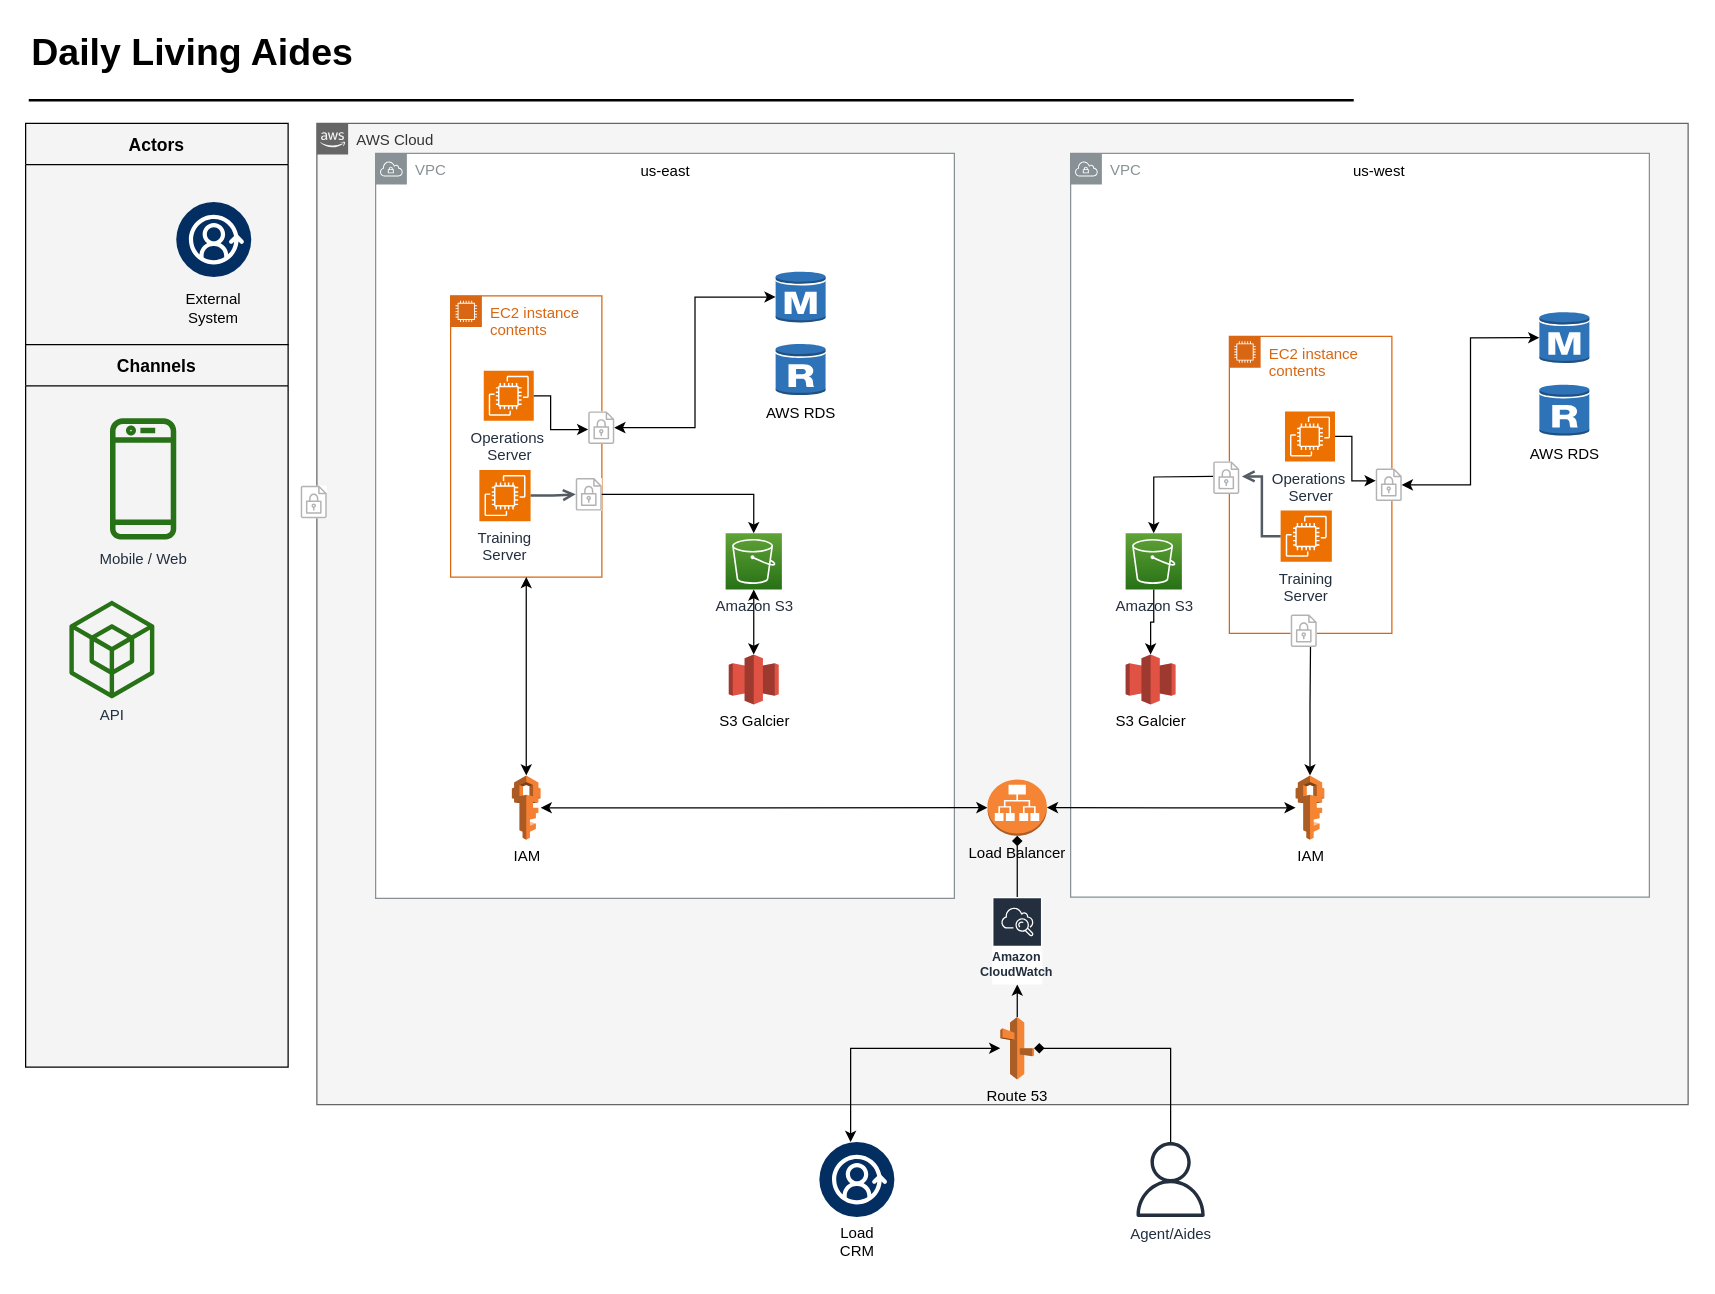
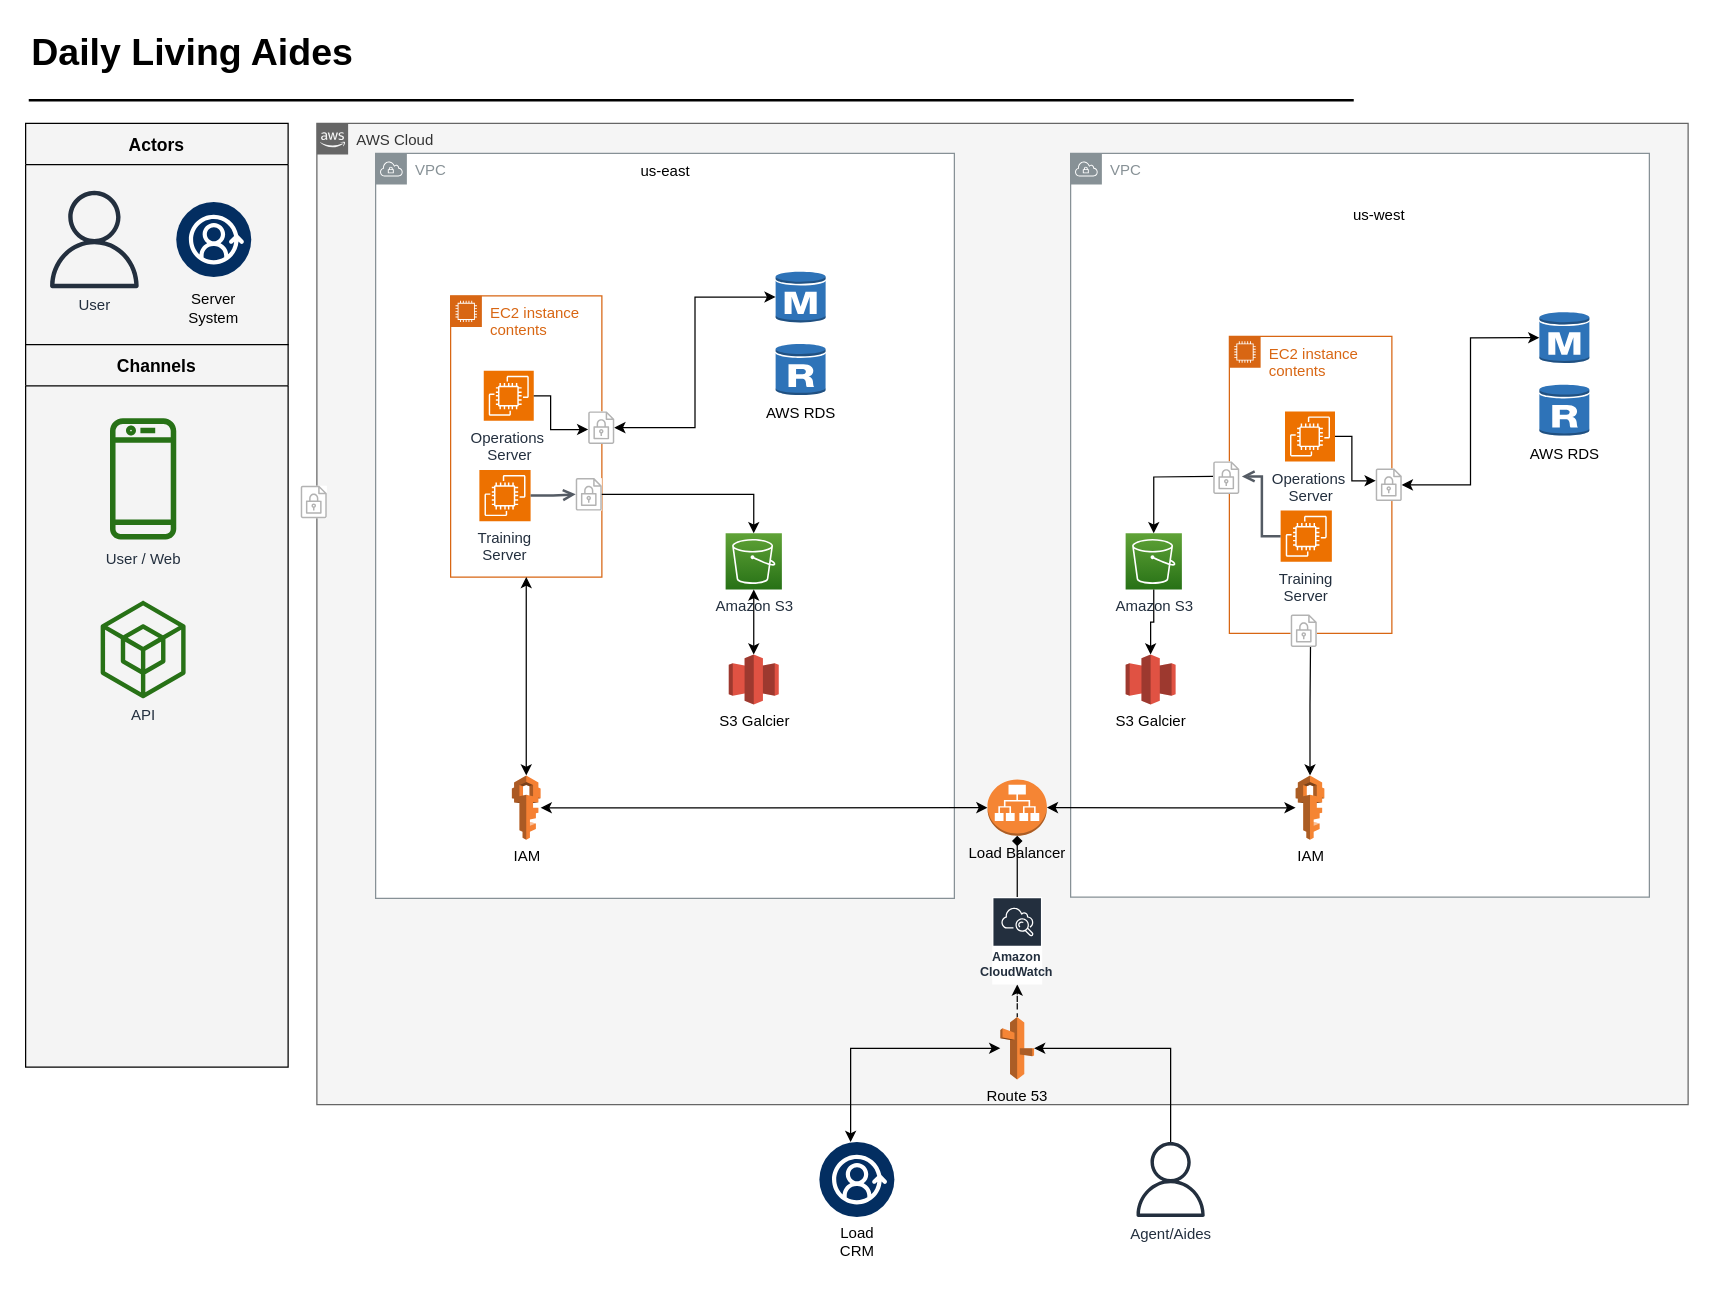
(1379, 172) -> (1379, 216)
none -> (94, 239)
(214, 308) -> (214, 308)
(144, 560) -> (144, 560)
(112, 649) -> (143, 649)
(1017, 997) -> (1017, 997)
(1045, 1048) -> (1044, 1048)
